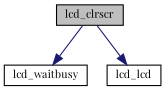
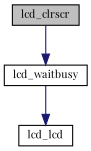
(109, 41) -> (46, 100)
